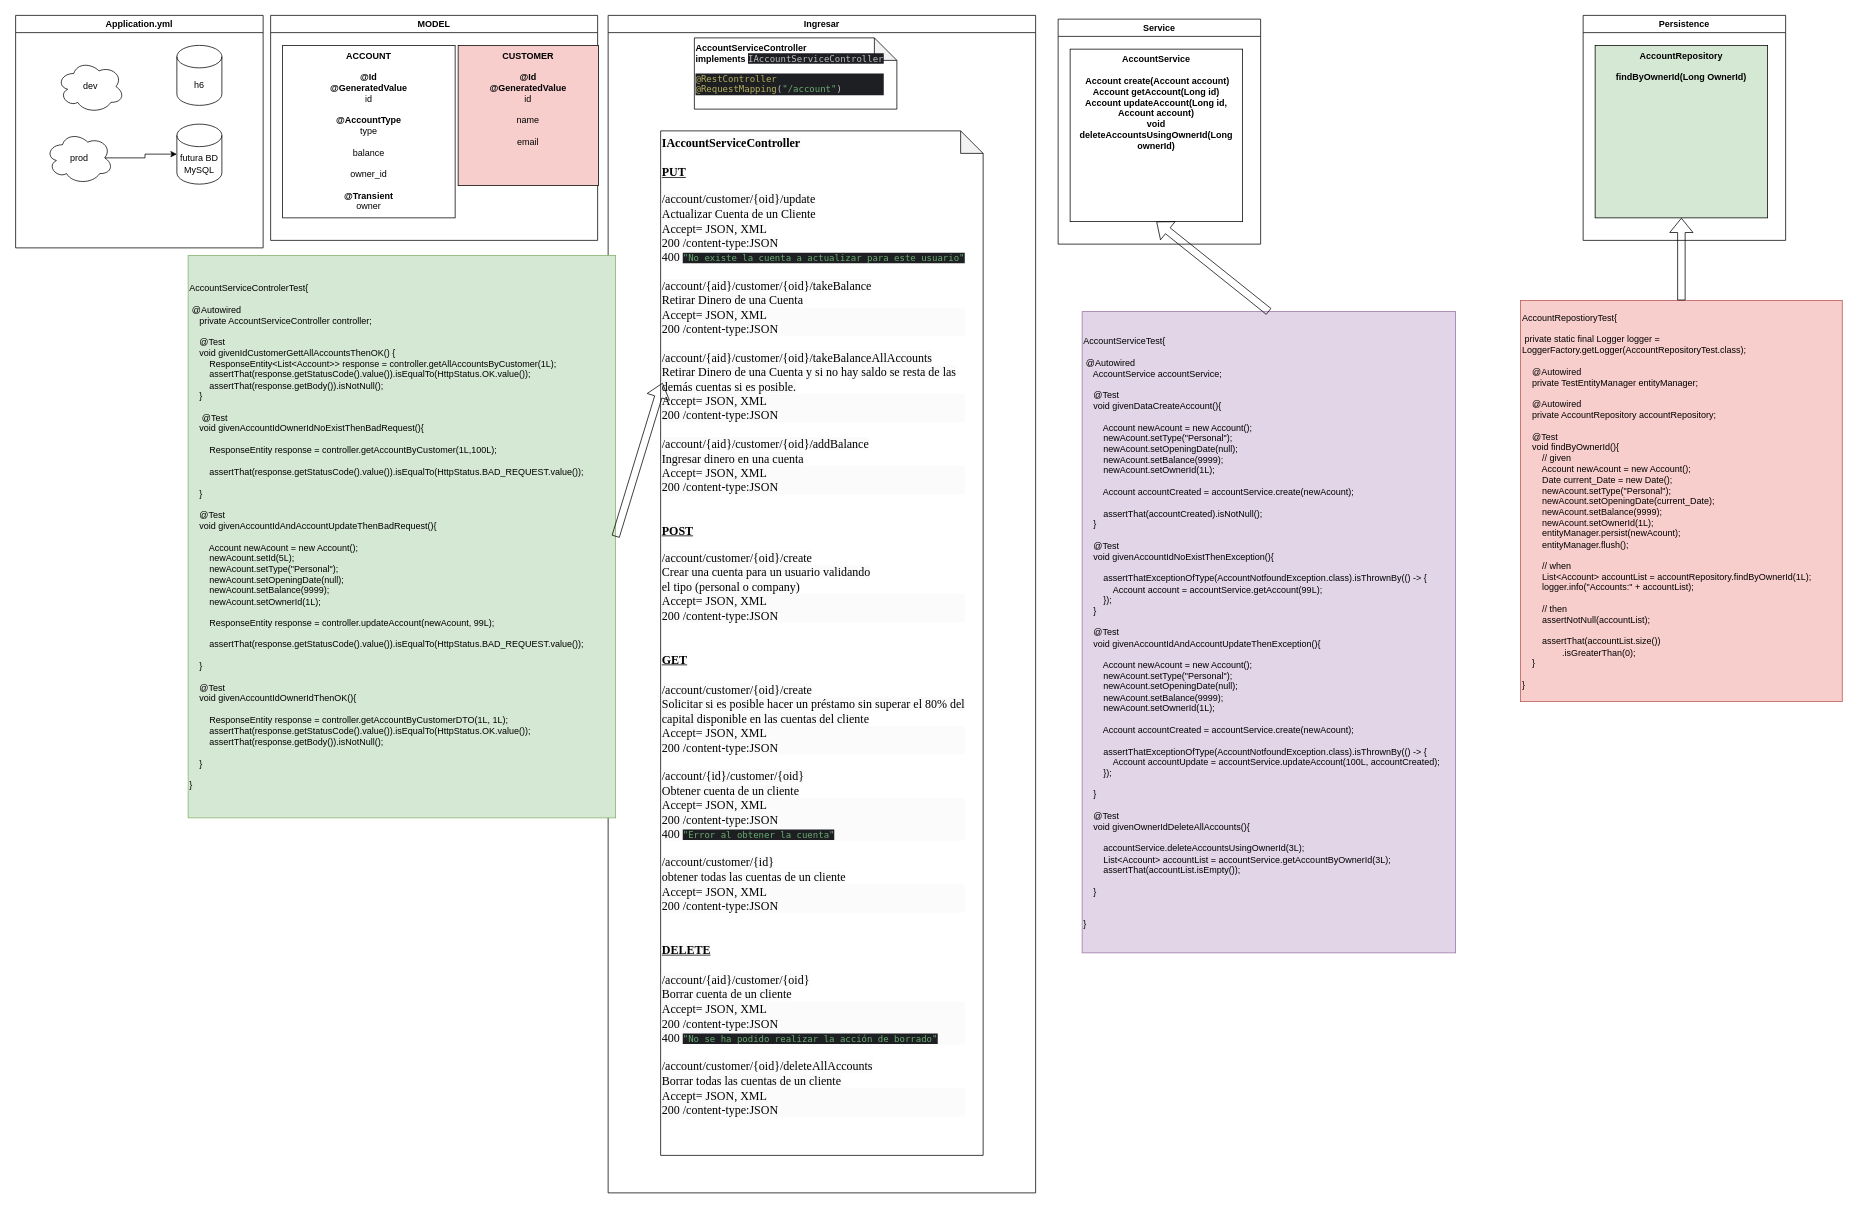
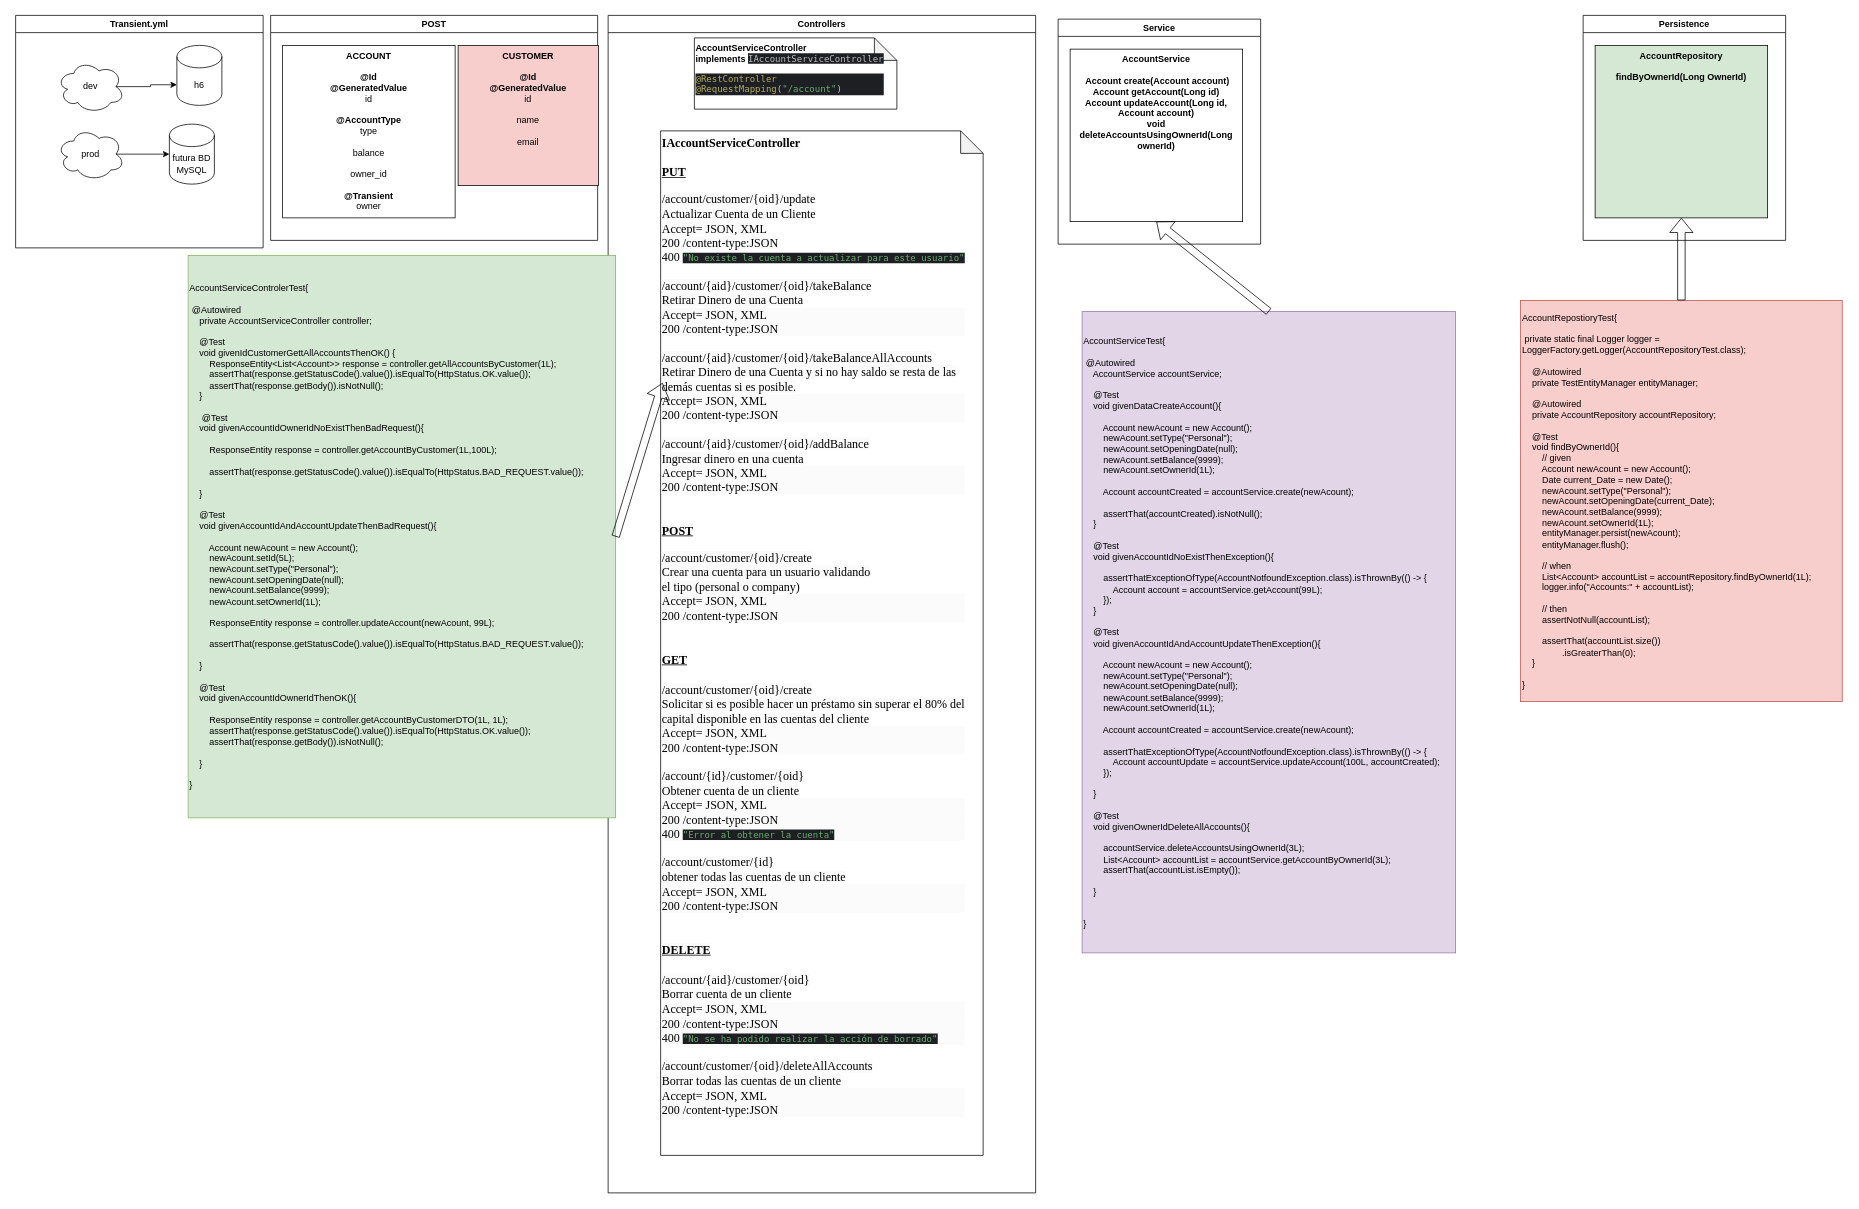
(139, 24) -> (139, 24)
(434, 24) -> (434, 24)
(821, 24) -> (821, 24)
none -> (144, 87)
(199, 154) -> (192, 154)
(79, 158) -> (90, 154)
